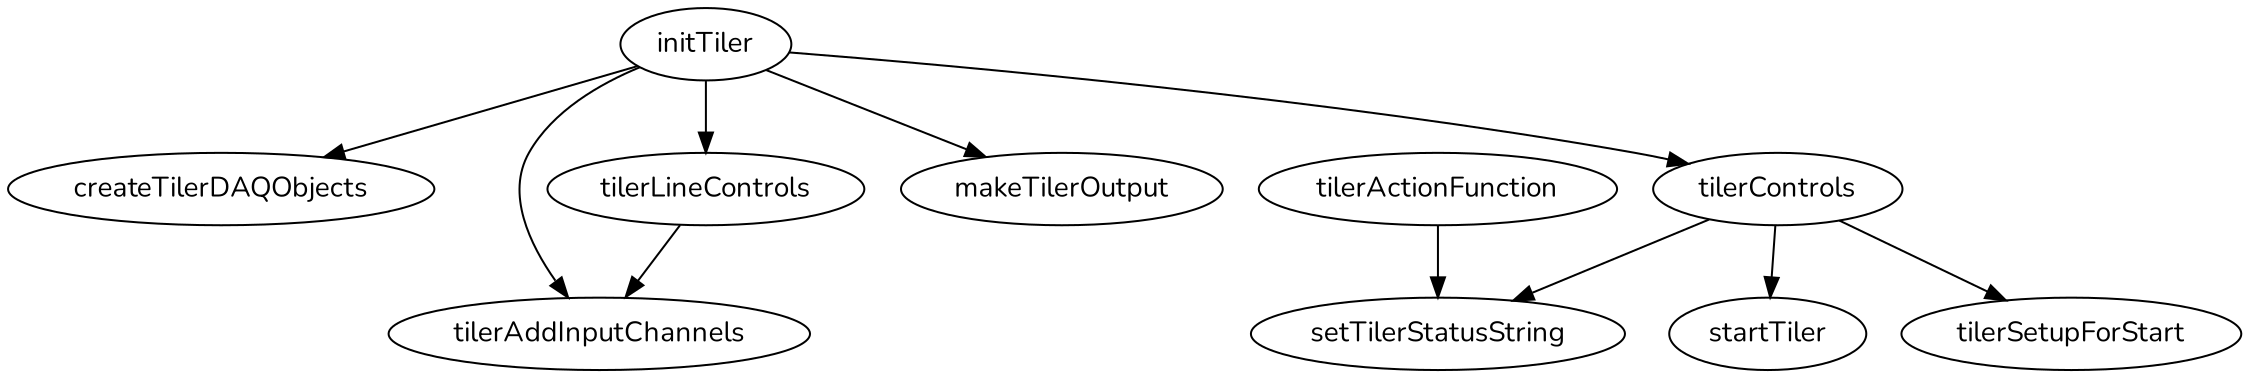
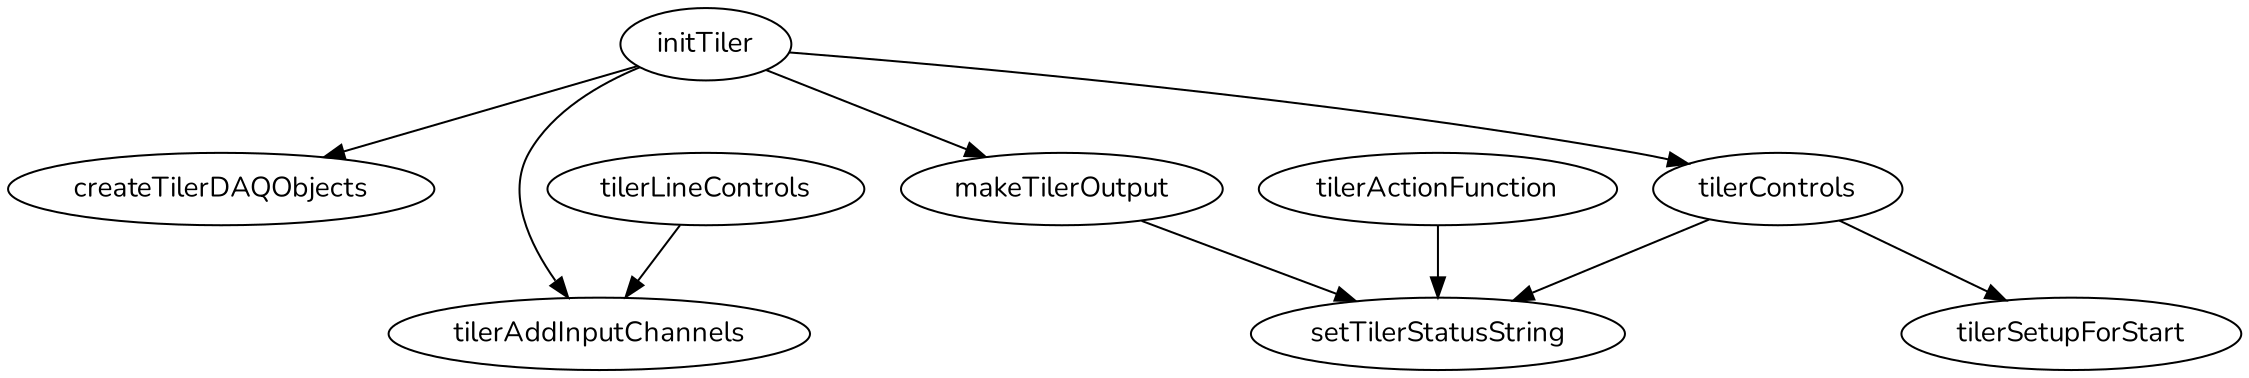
(706, 107) -> none
none -> (1239, 257)
(1768, 334) -> none
